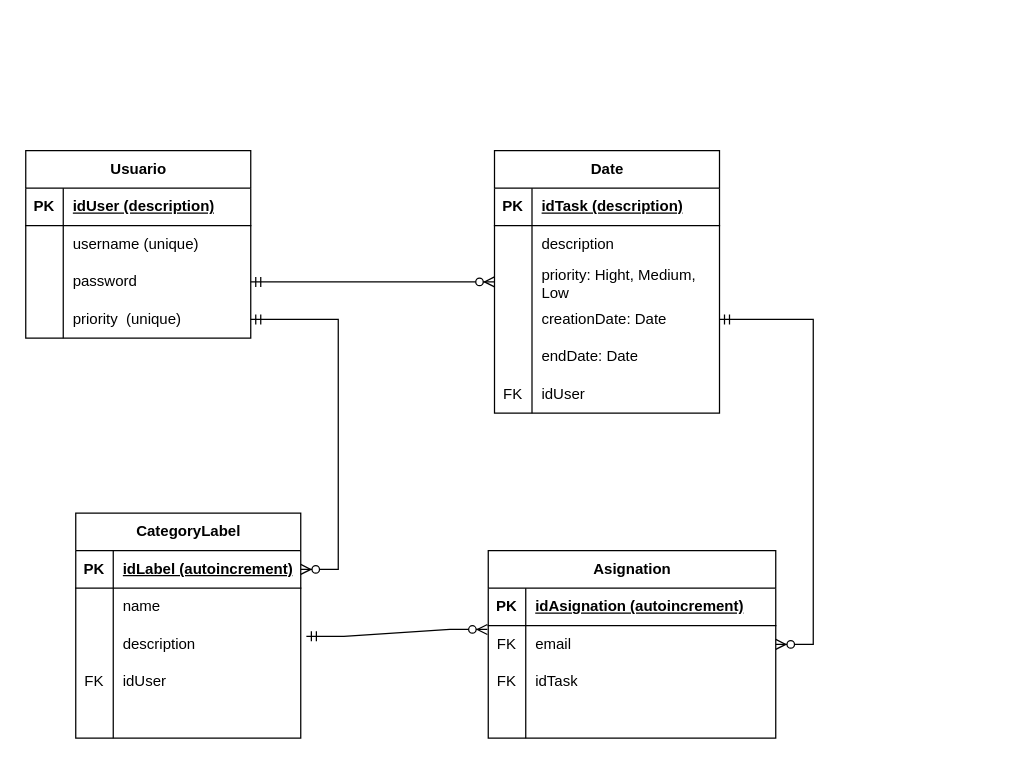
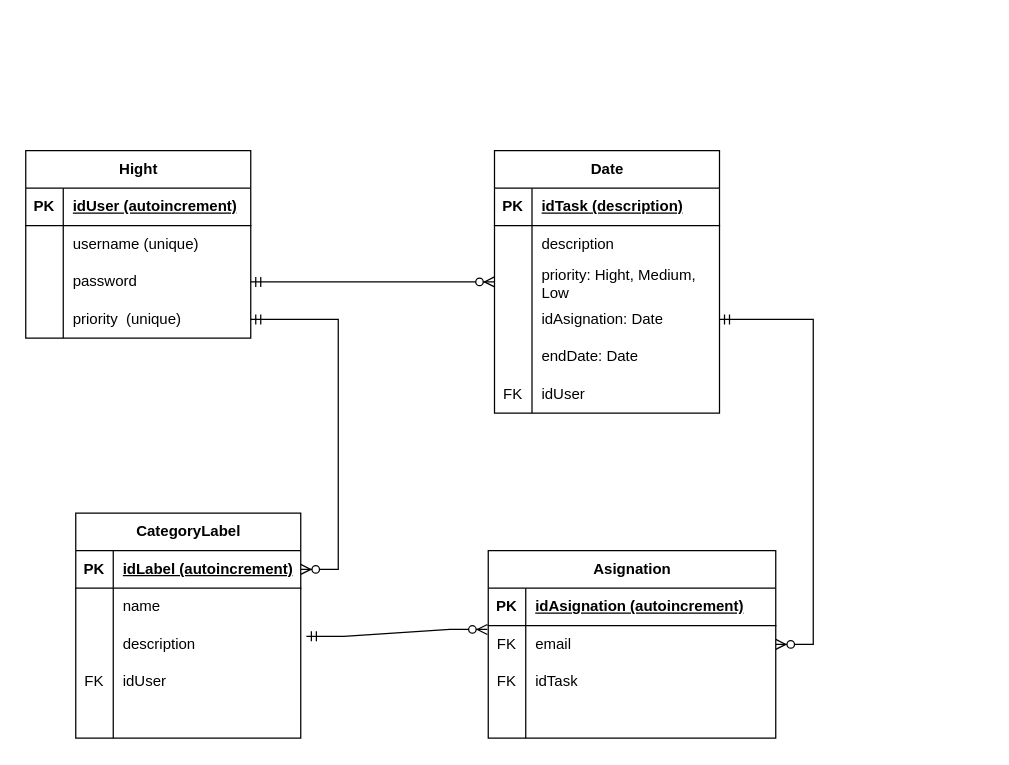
(139, 169) -> (139, 169)
(149, 207) -> (160, 207)
(612, 319) -> (608, 319)
